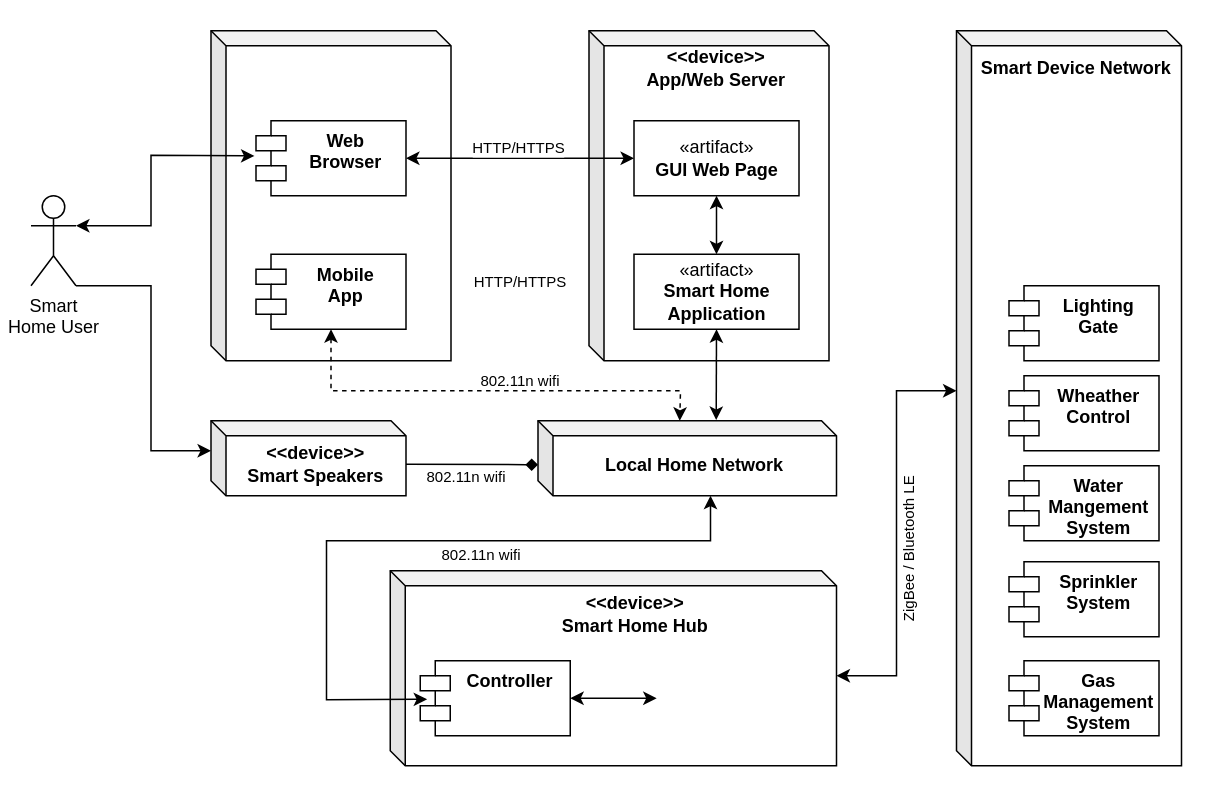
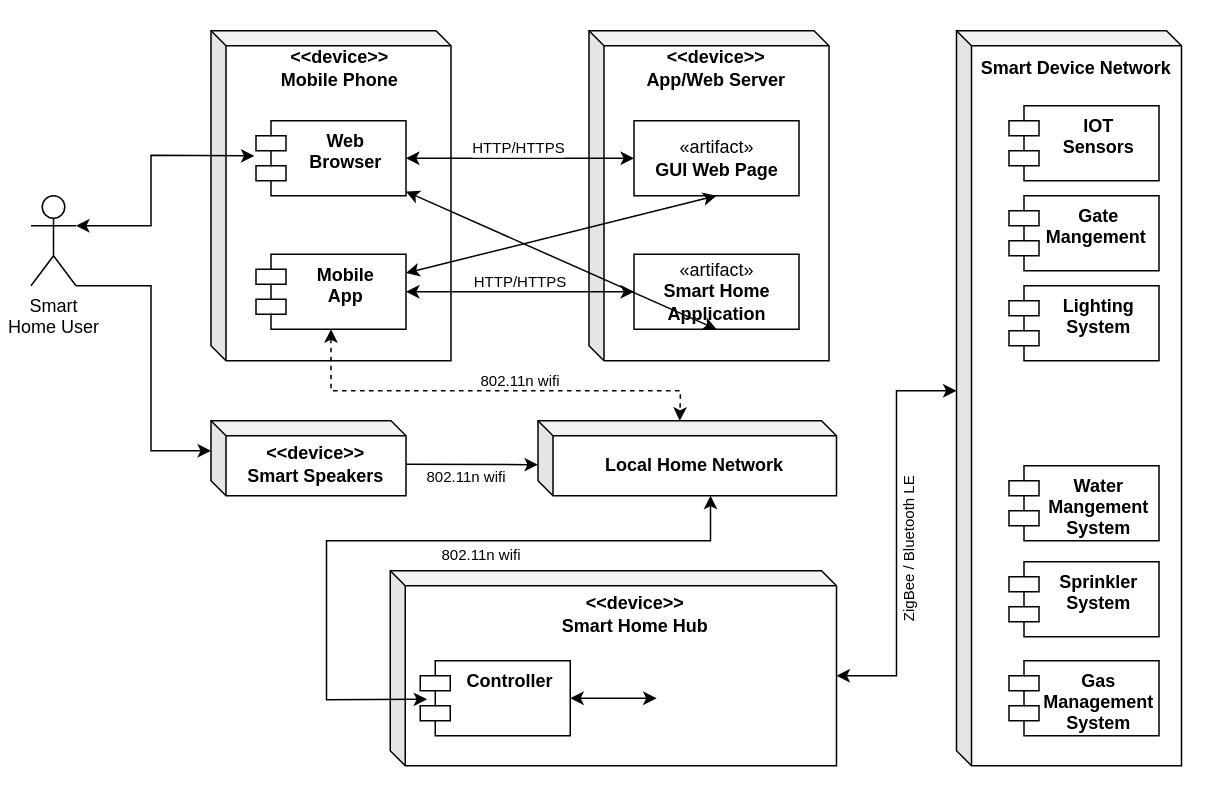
none -> (339, 68)
none -> (1084, 143)
(716, 224) -> (617, 220)
none -> (1084, 233)
none -> (519, 292)
(1098, 306) -> (1098, 306)
(716, 374) -> (561, 260)
(1084, 413) -> none
(525, 465) -> (526, 465)
